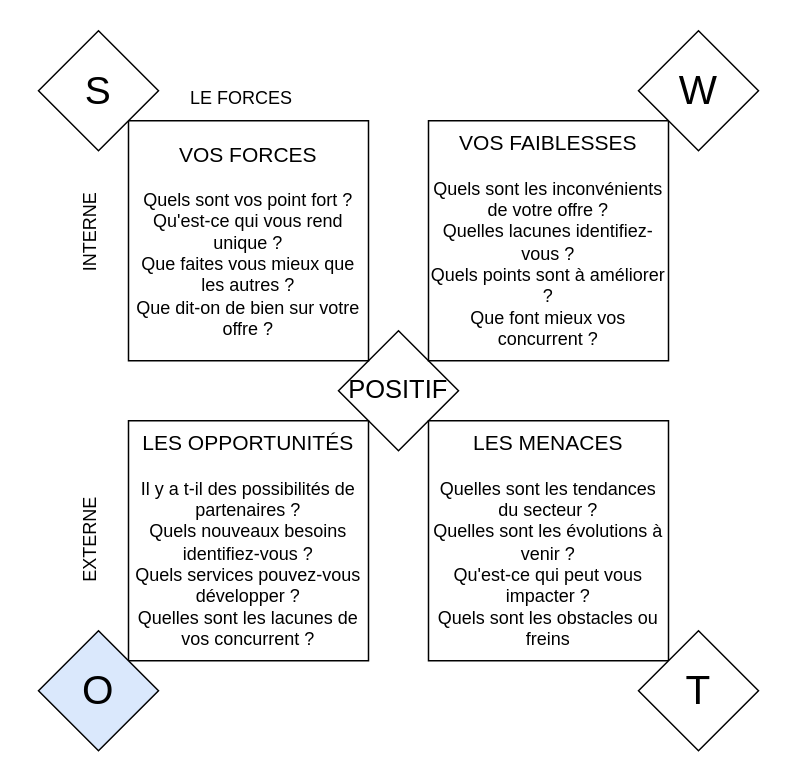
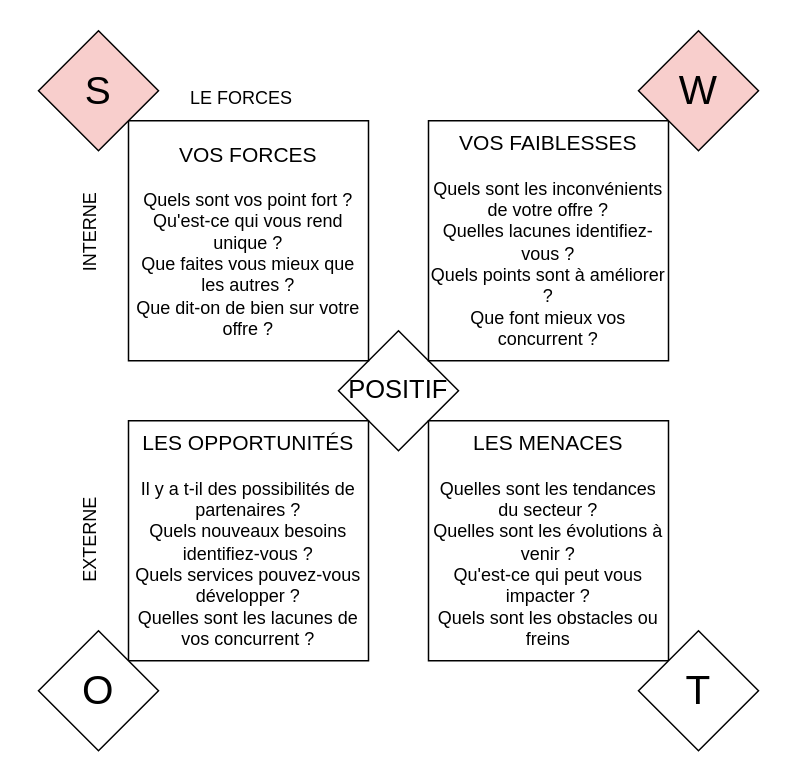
(98, 91) -> (98, 91)
(698, 91) -> (698, 91)
(98, 691) -> (98, 691)
